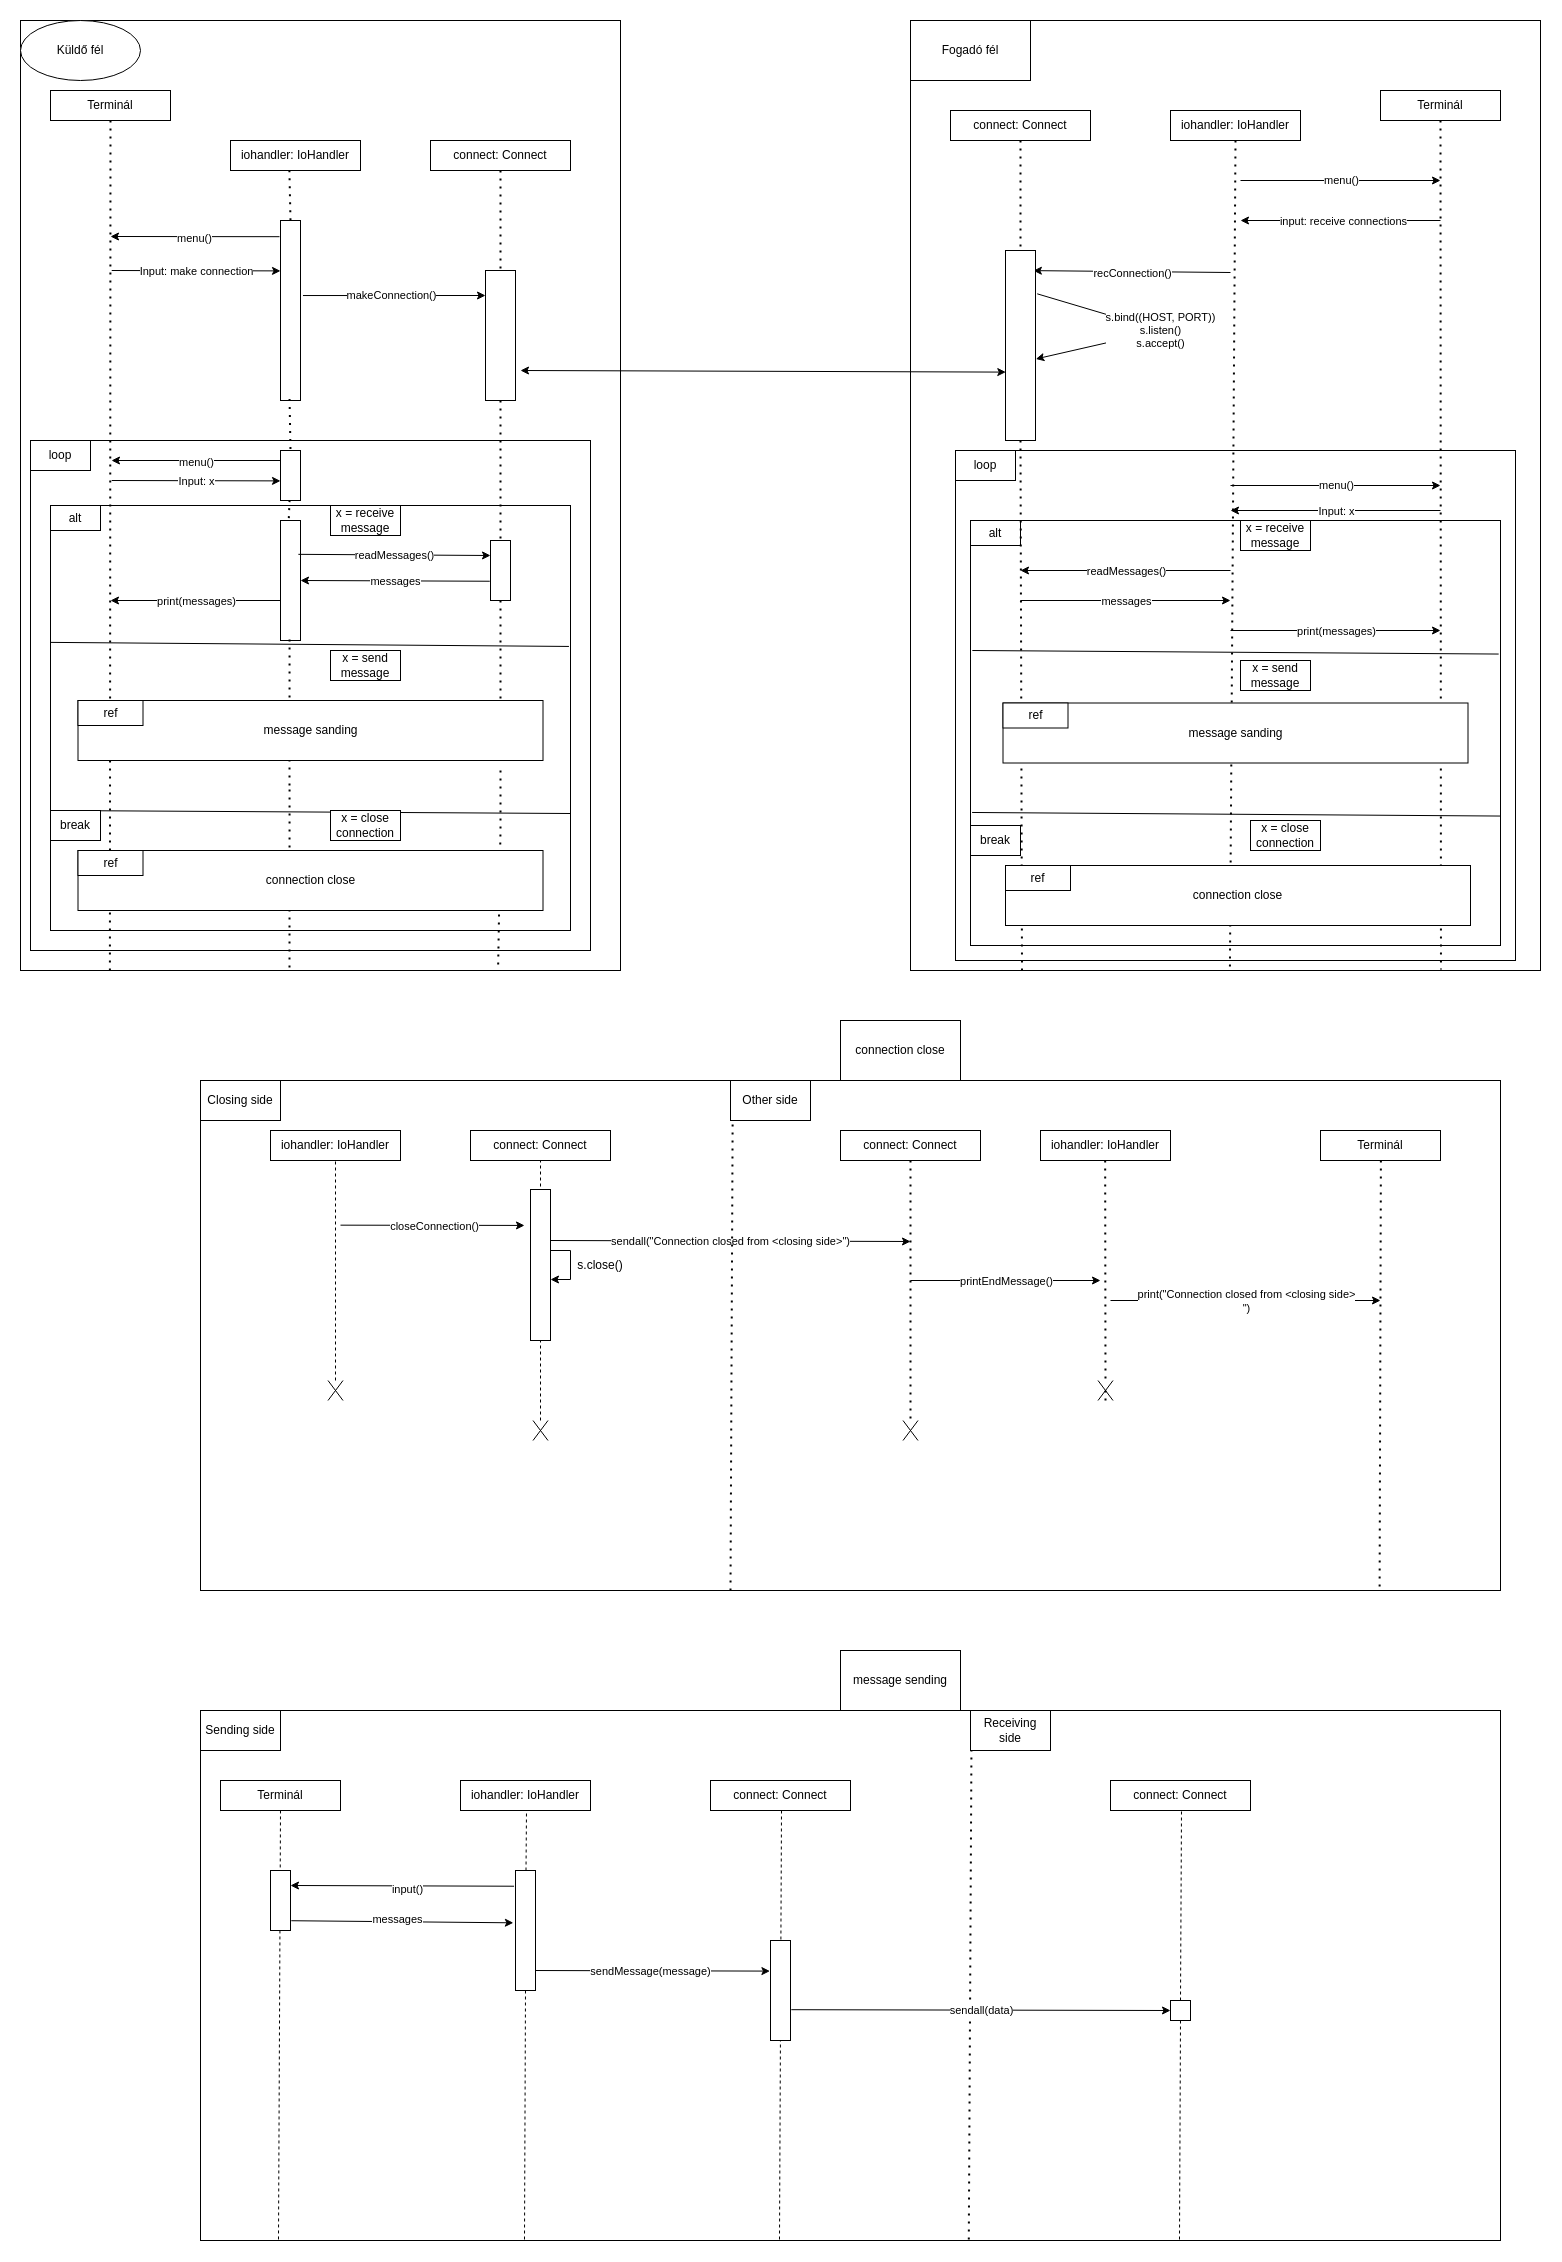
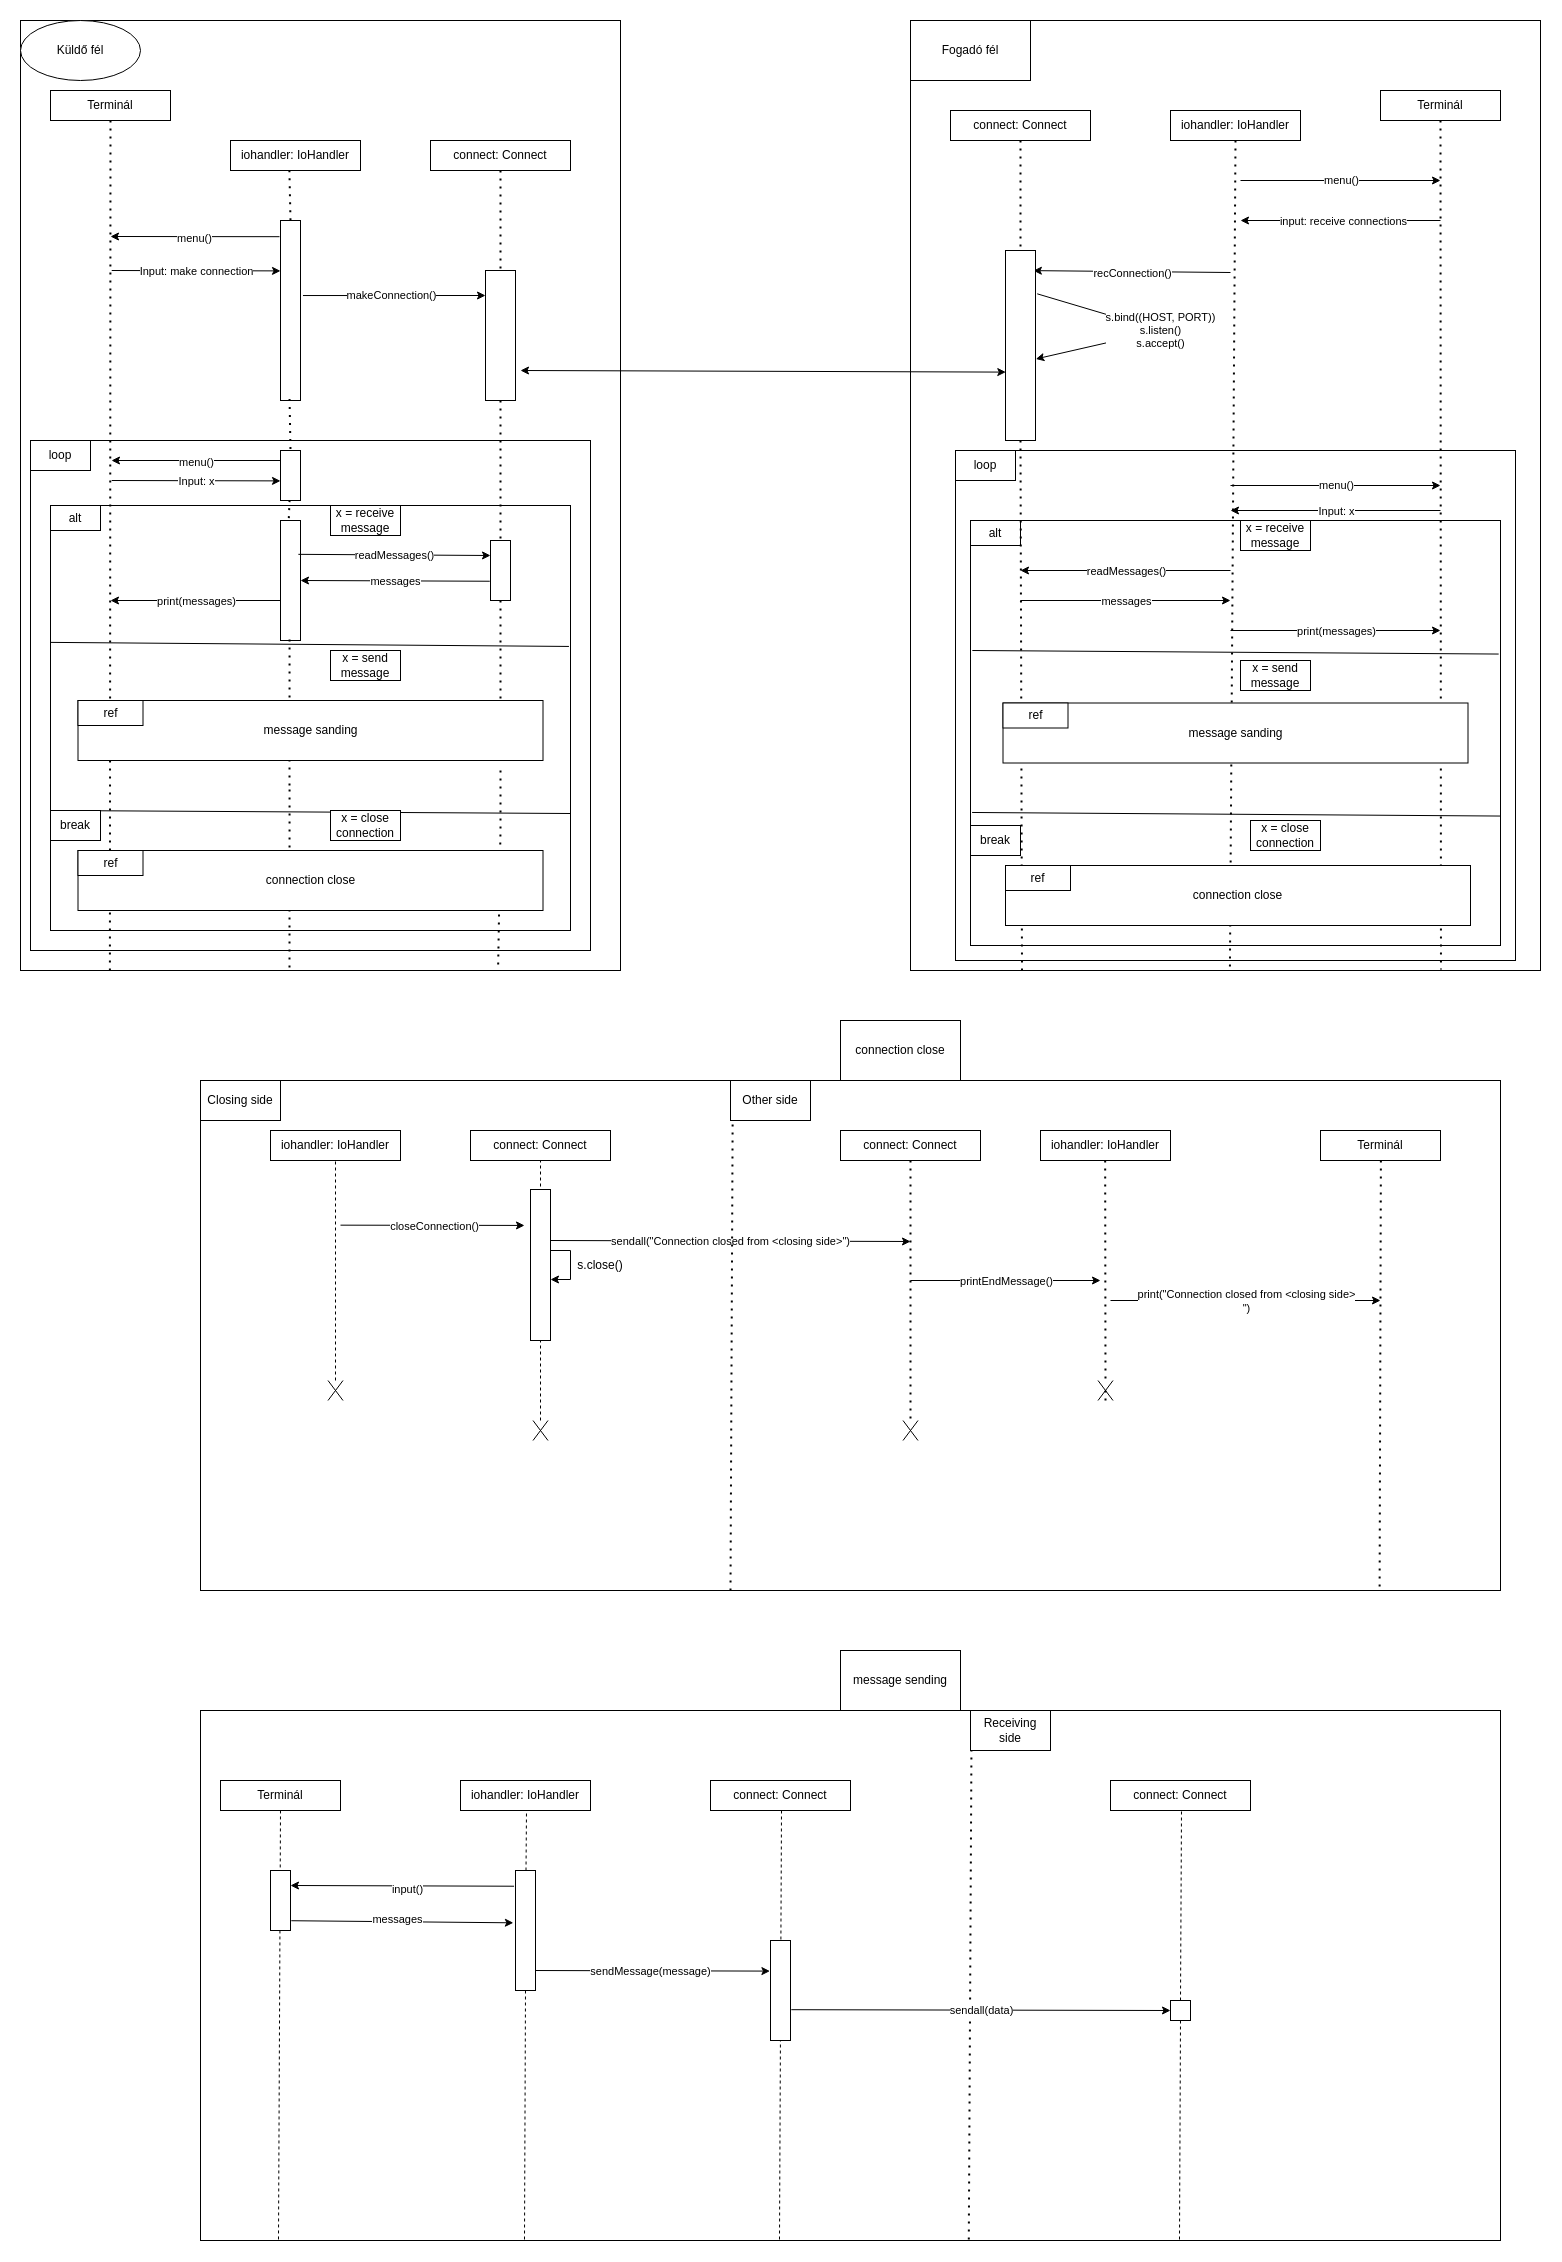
(241, 1731) -> none
